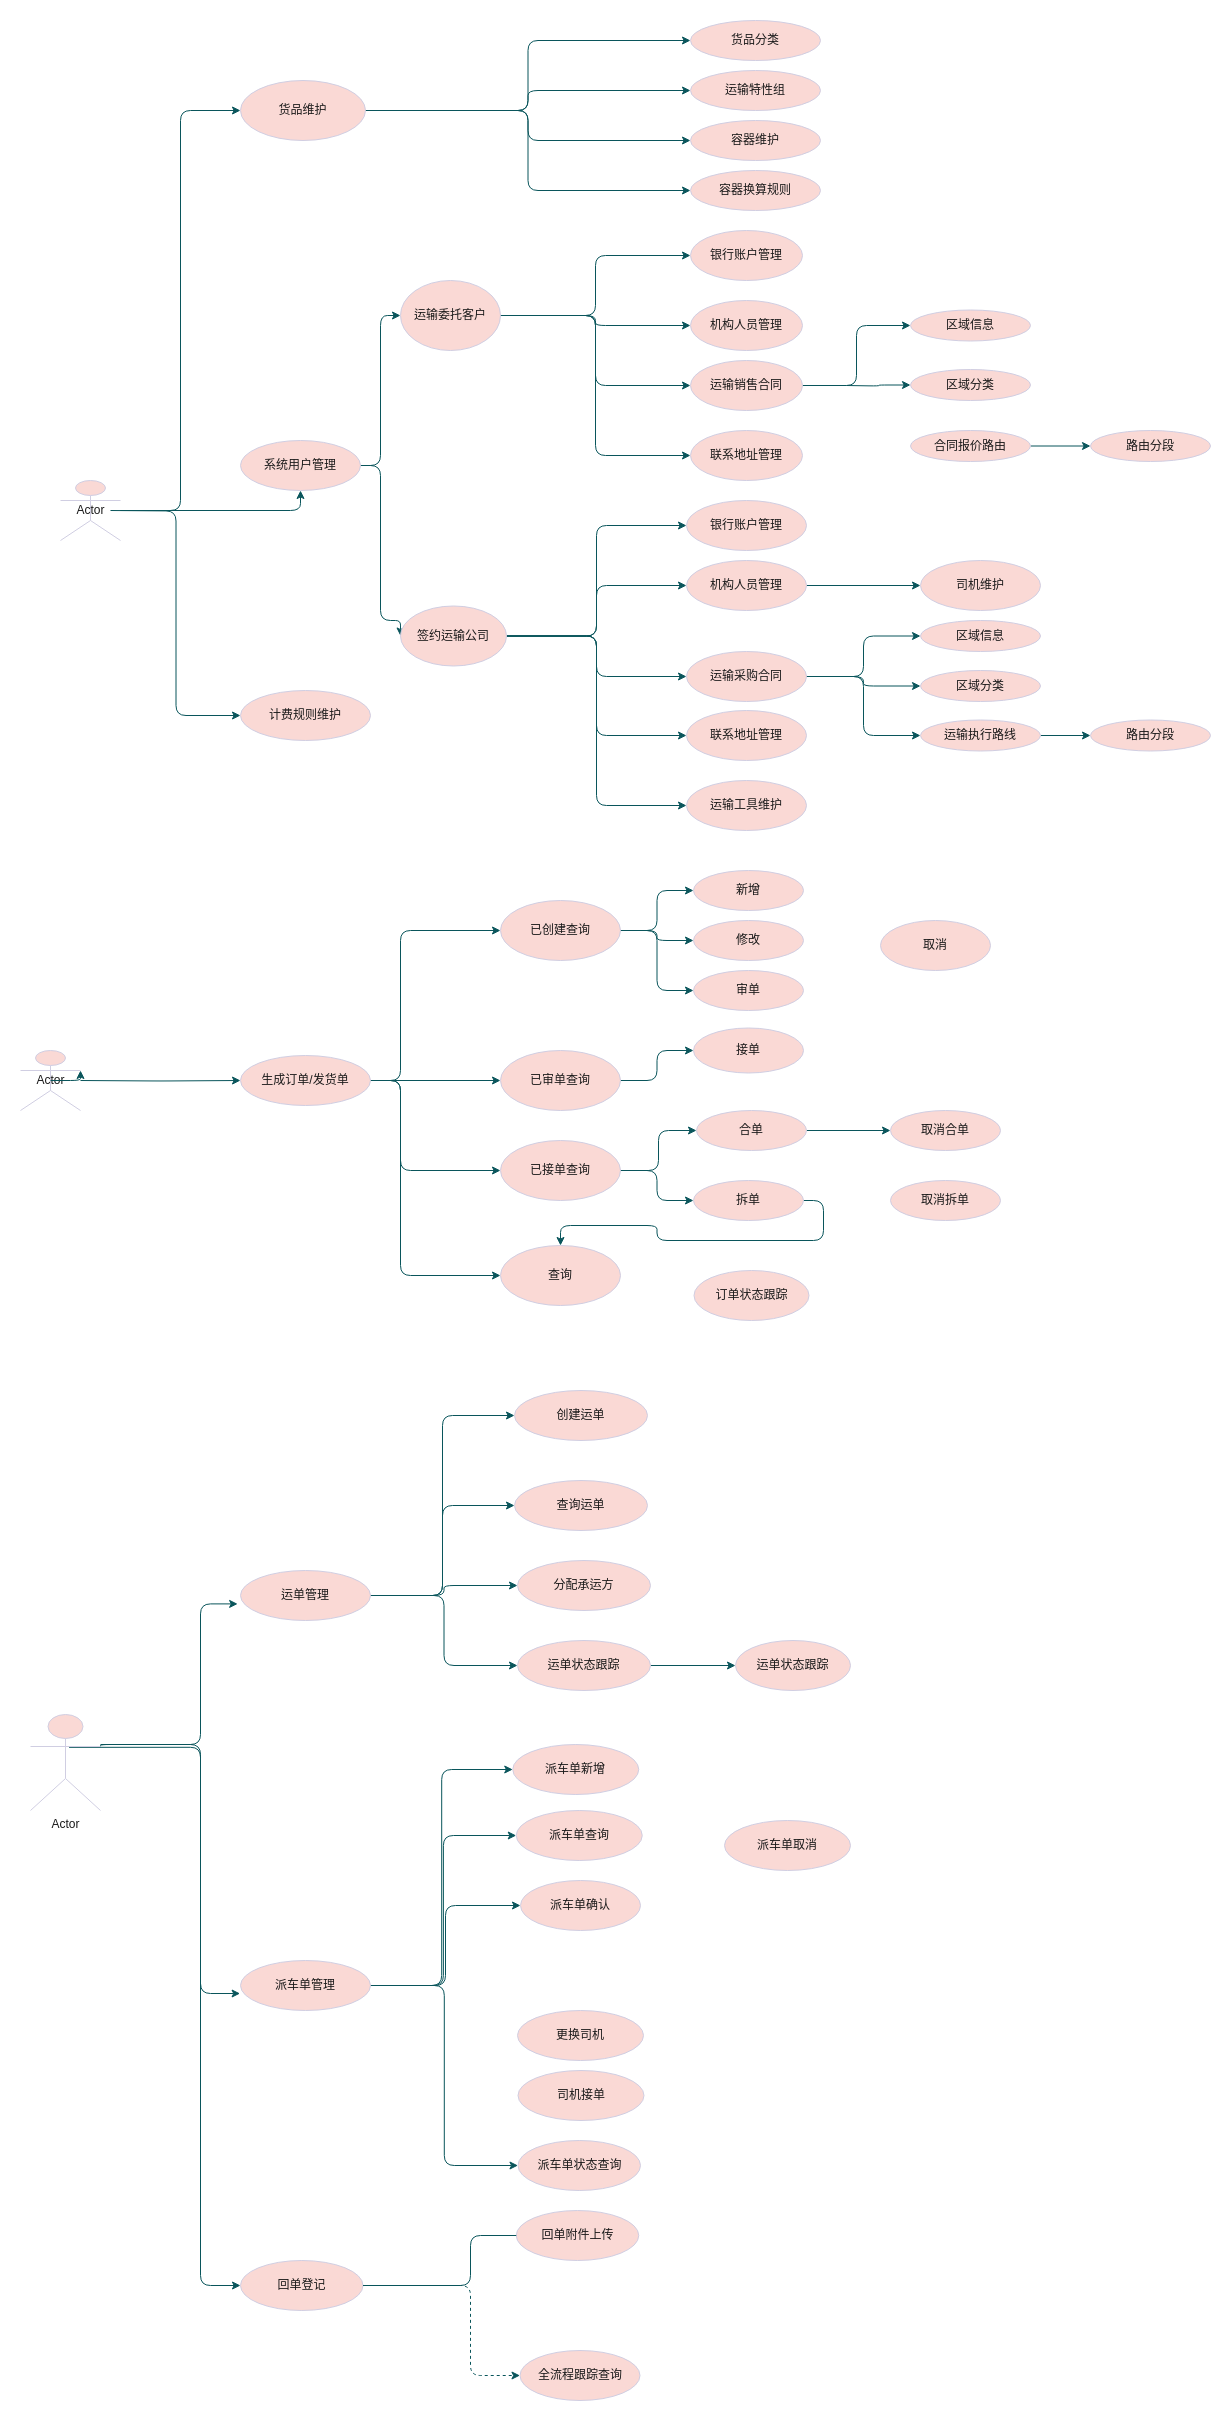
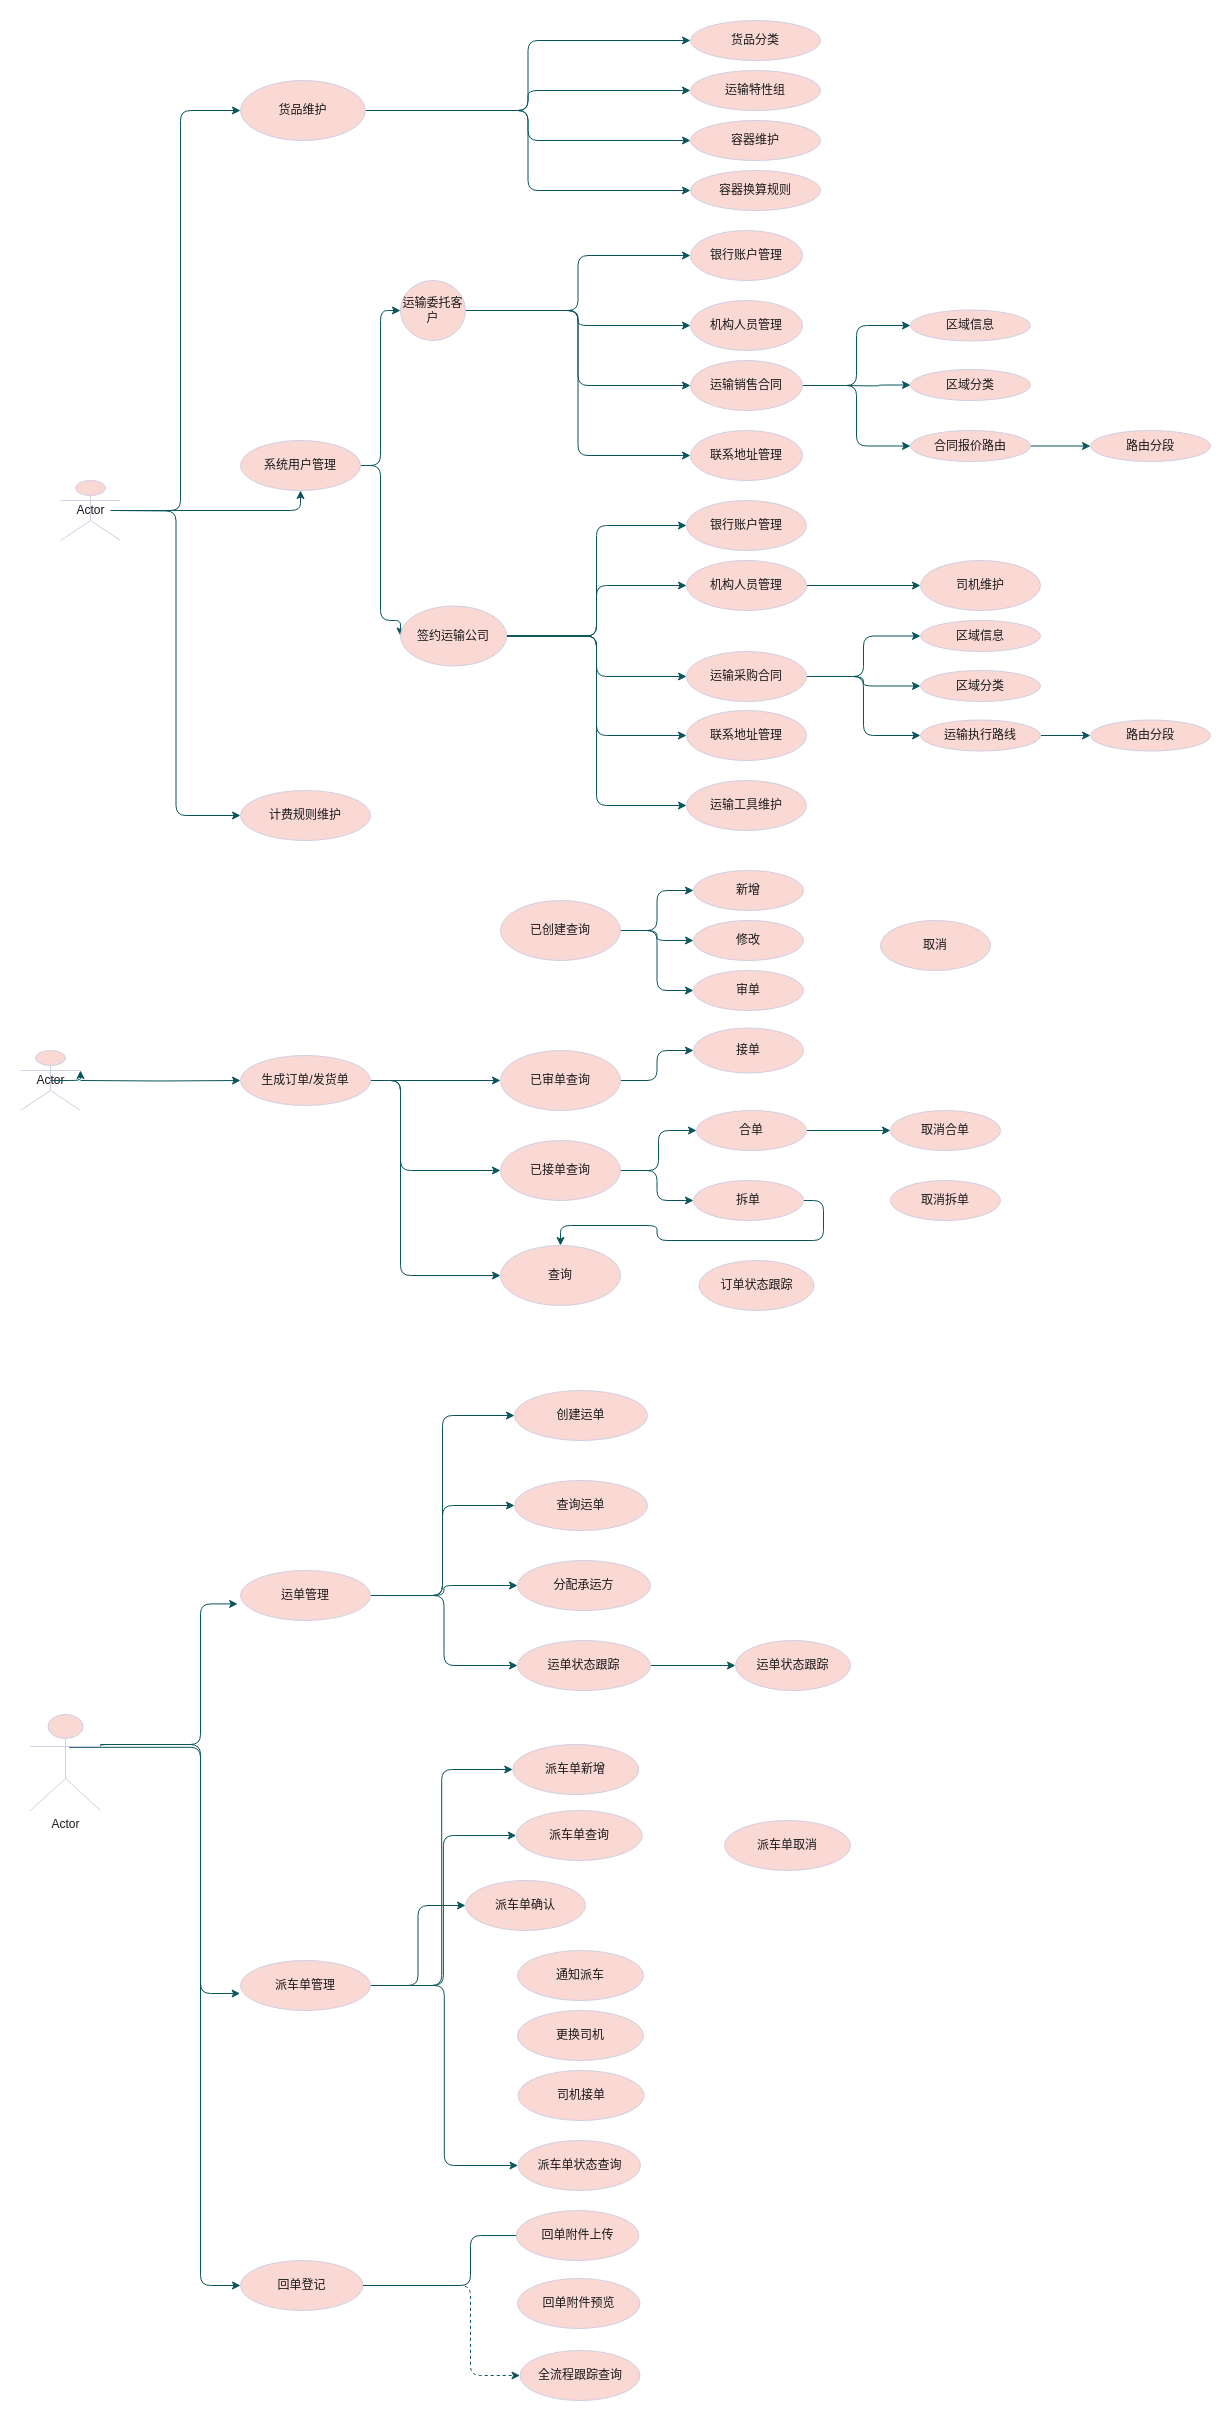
(451, 316) -> (433, 311)
none -> (857, 436)
(306, 716) -> (306, 816)
(401, 962) -> none
(752, 1296) -> (757, 1286)
(581, 1906) -> (526, 1906)
none -> (581, 1976)
none -> (579, 2304)
